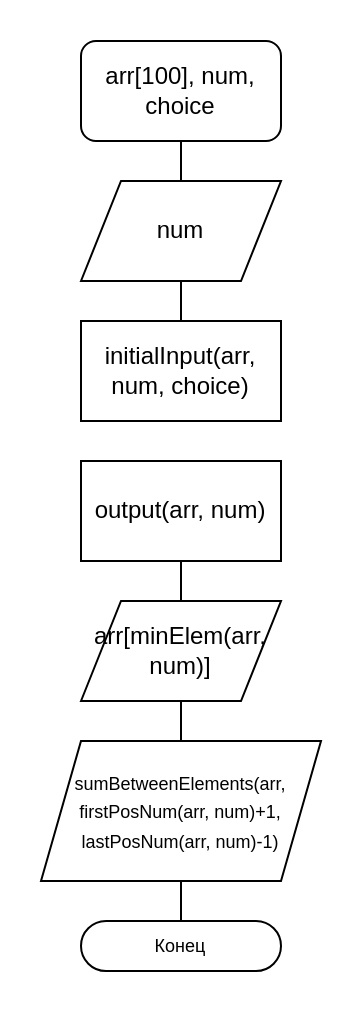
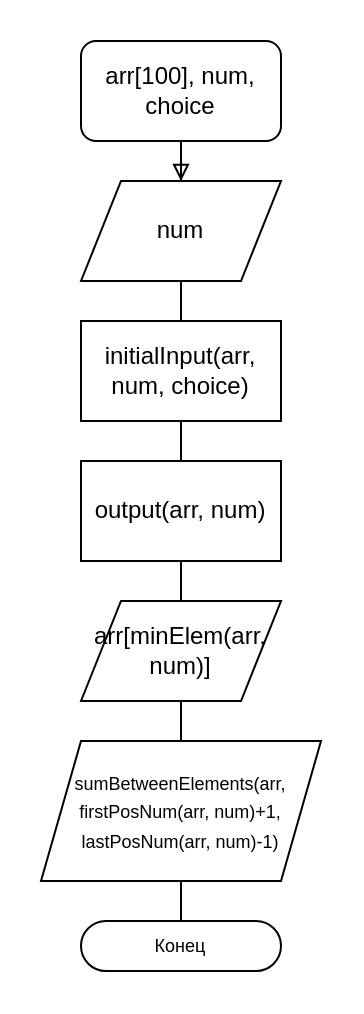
(181, 170) -> (181, 163)
none -> (181, 441)
